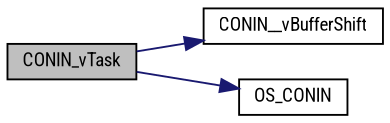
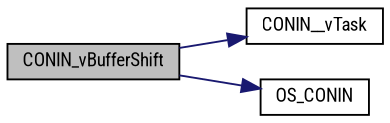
(293, 26) -> (315, 26)
(72, 62) -> (93, 62)
